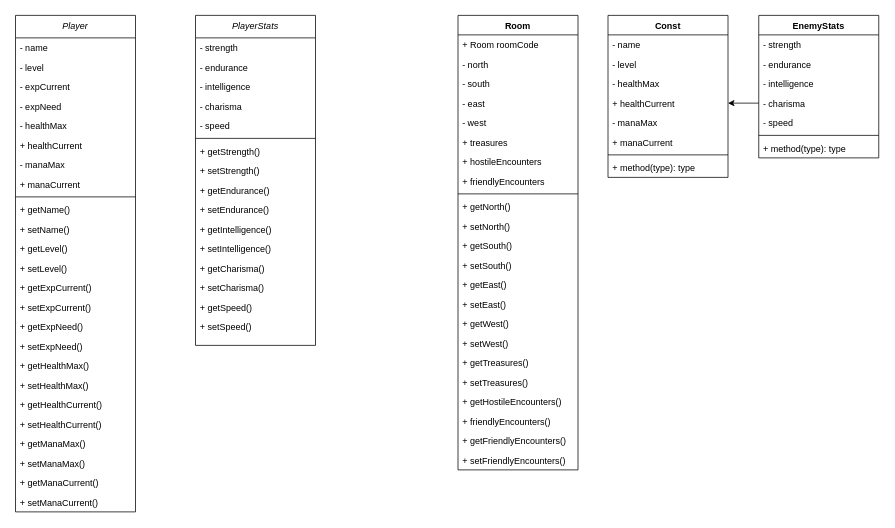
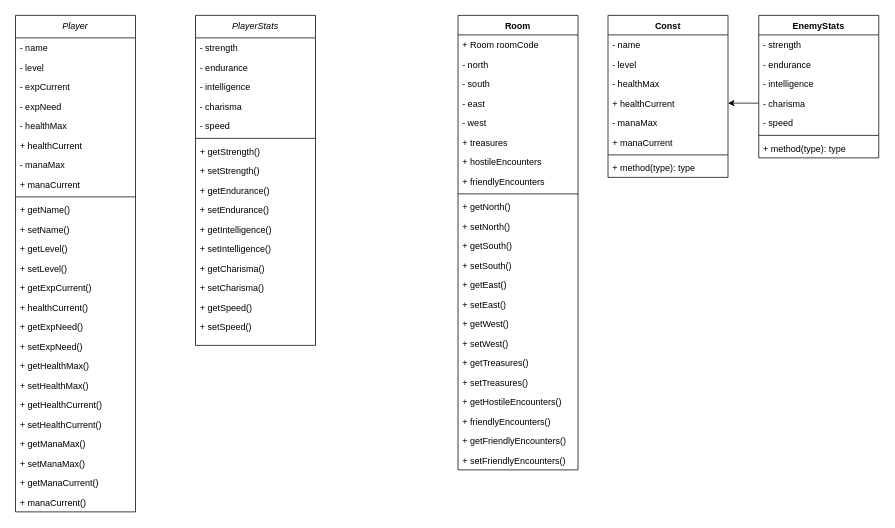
(61, 308) -> (60, 308)
(64, 503) -> (56, 503)
